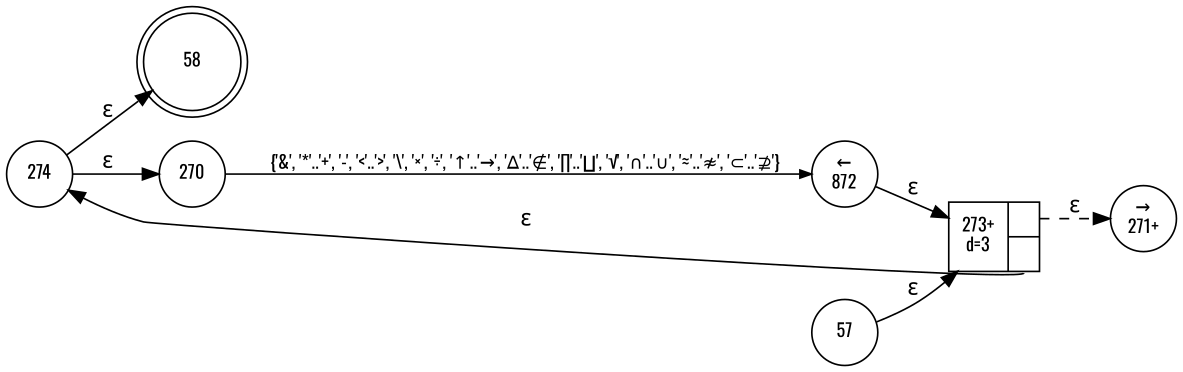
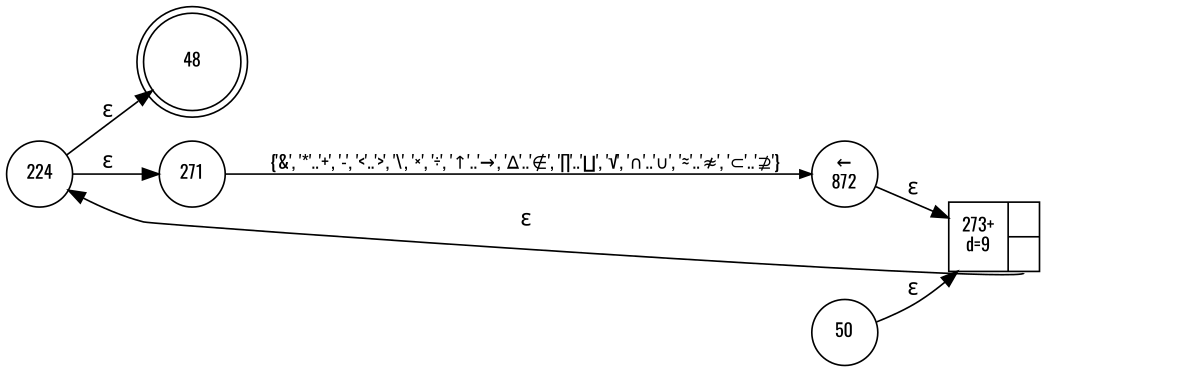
(192, 62) -> (192, 62)
(40, 174) -> (40, 174)
(192, 174) -> (192, 174)
(1143, 219) -> none
(978, 246) -> (978, 246)
(845, 332) -> (845, 332)
